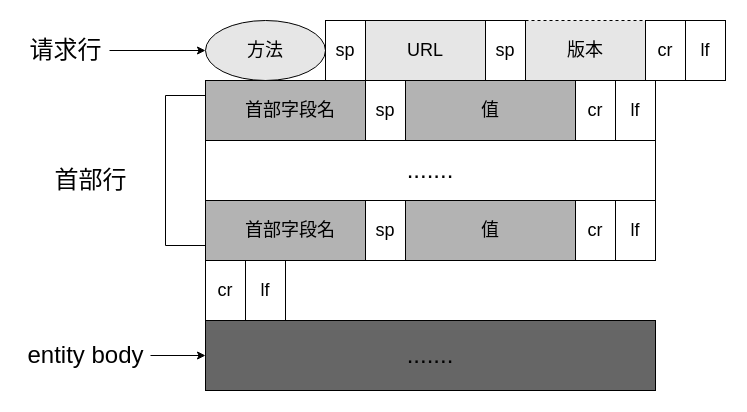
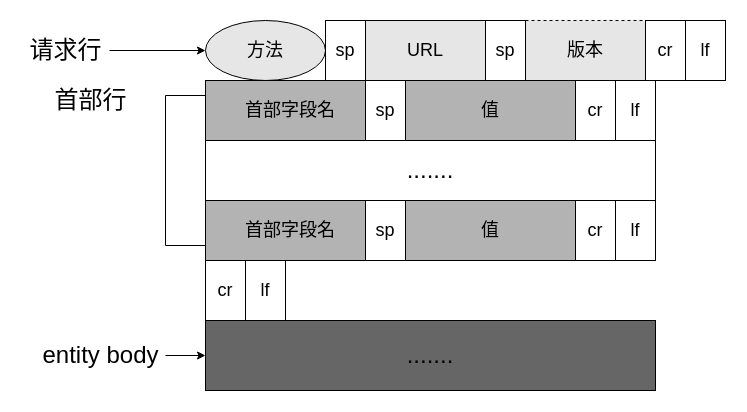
(91, 181) -> (91, 101)
(86, 356) -> (101, 356)
